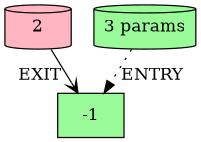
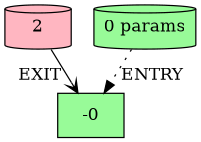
(145, 27) -> (145, 27)
(91, 115) -> (91, 115)
